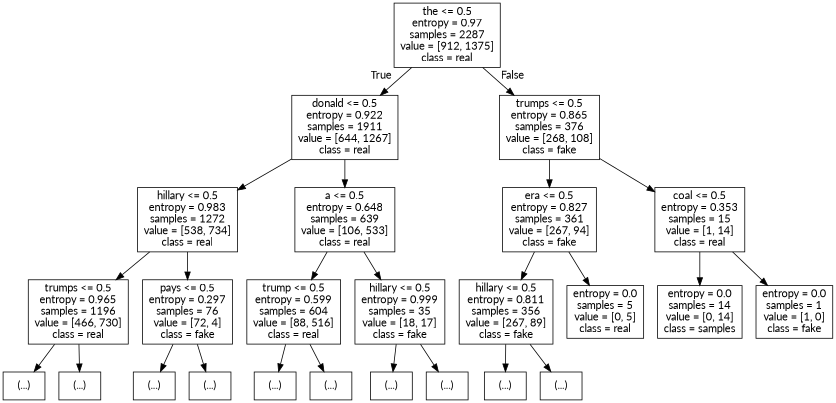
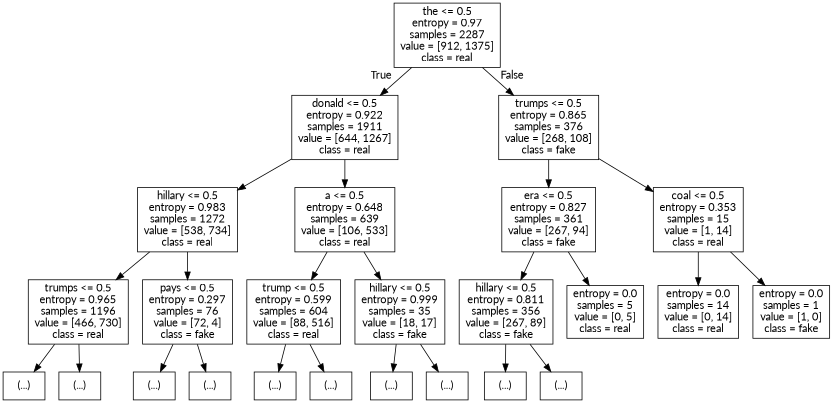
(700, 312) -> (698, 312)
